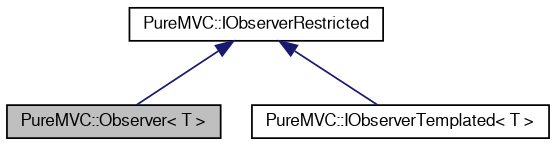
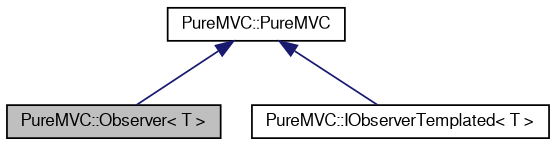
(256, 24) -> (256, 24)
